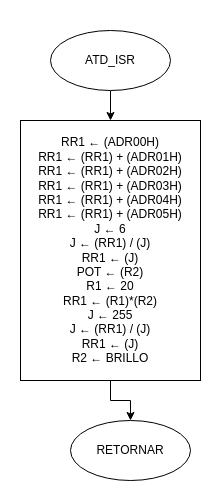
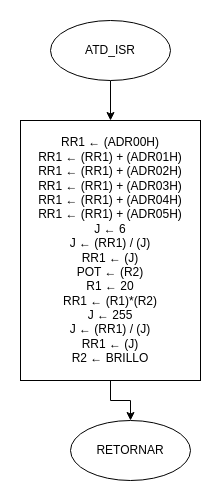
(111, 61) -> (111, 51)
